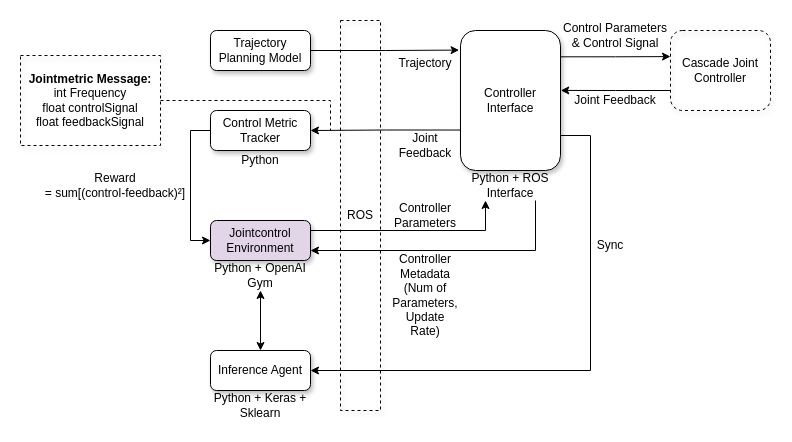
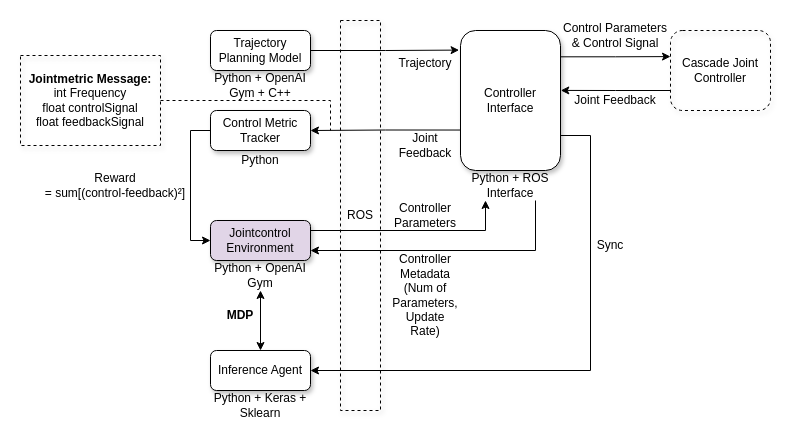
none -> (261, 86)
none -> (241, 316)
